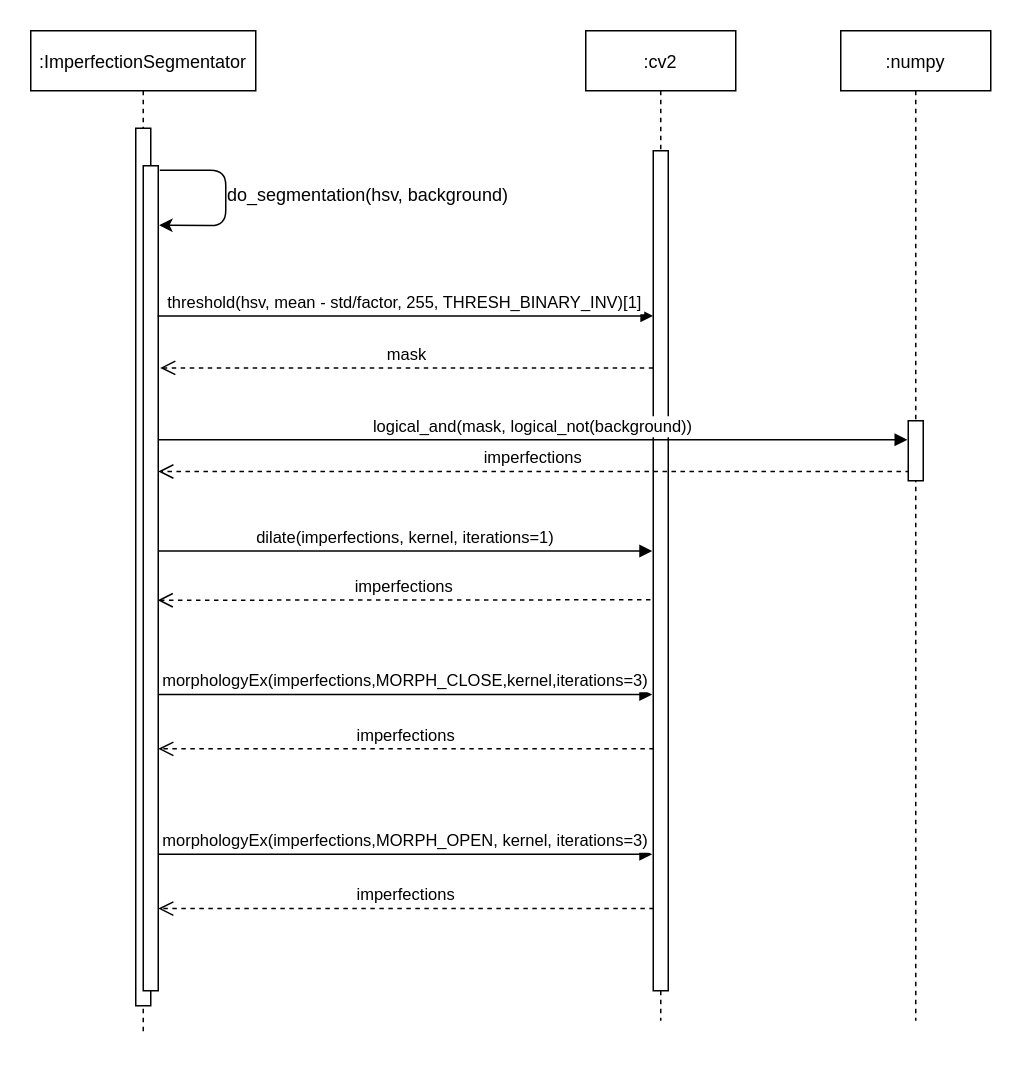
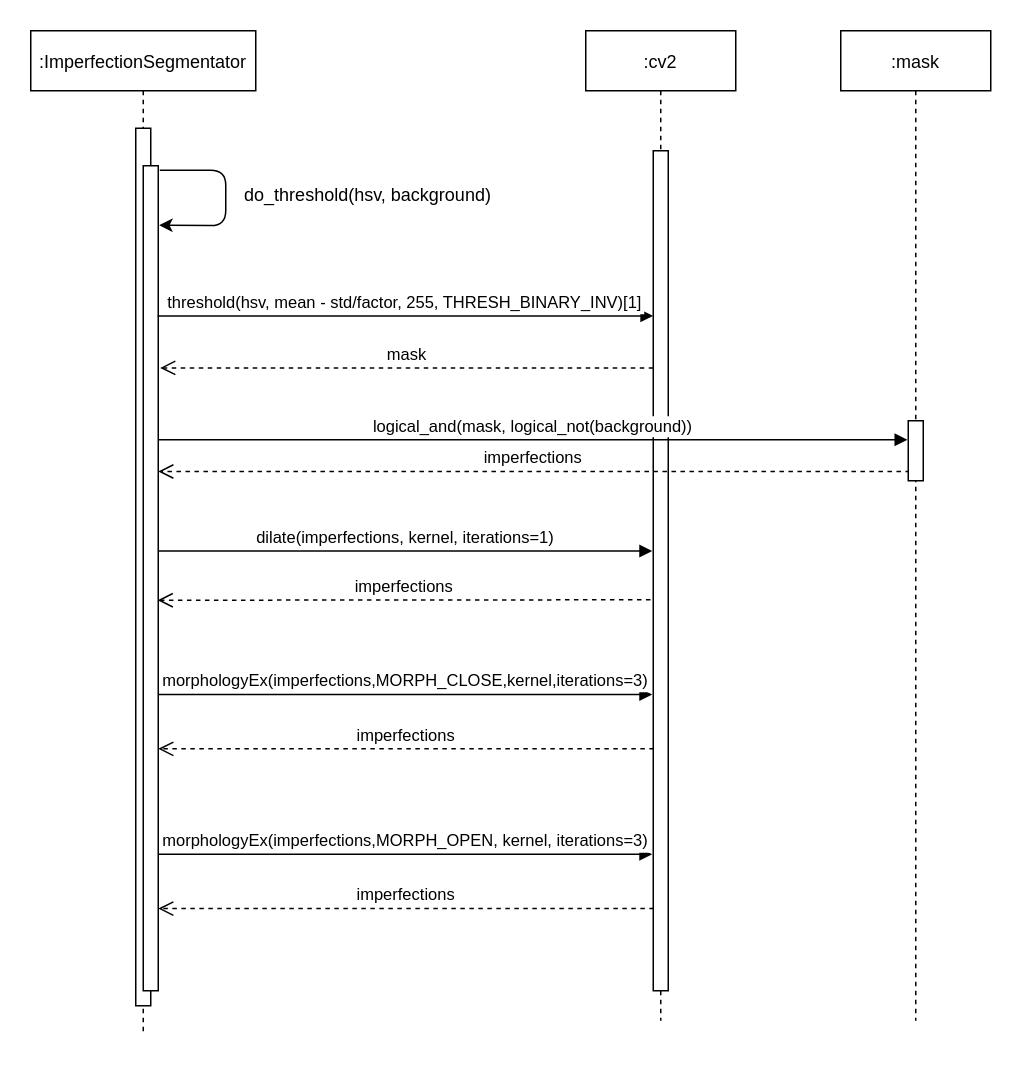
(915, 62) -> (915, 62)
(368, 196) -> (368, 196)
